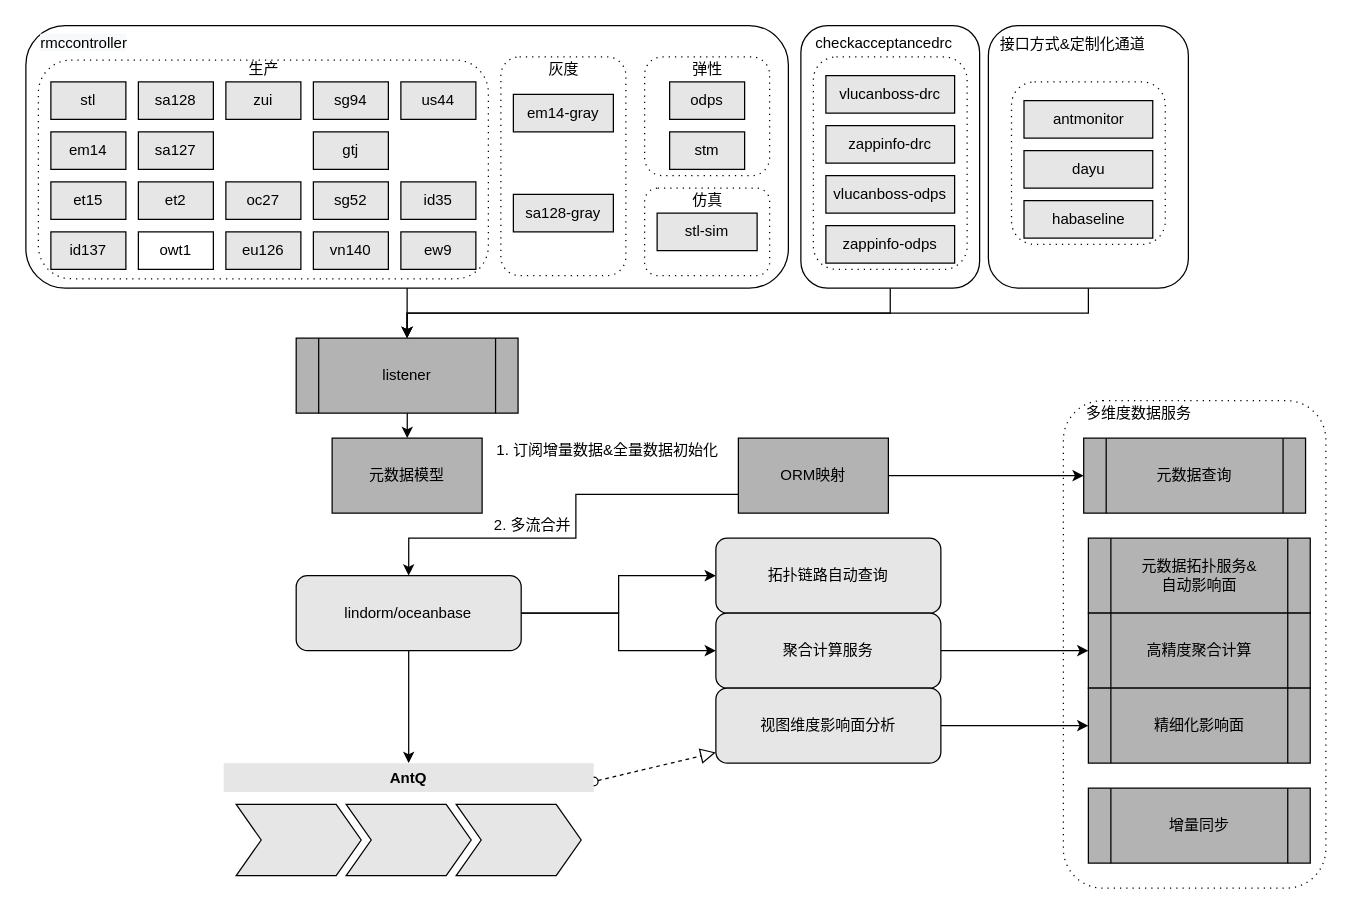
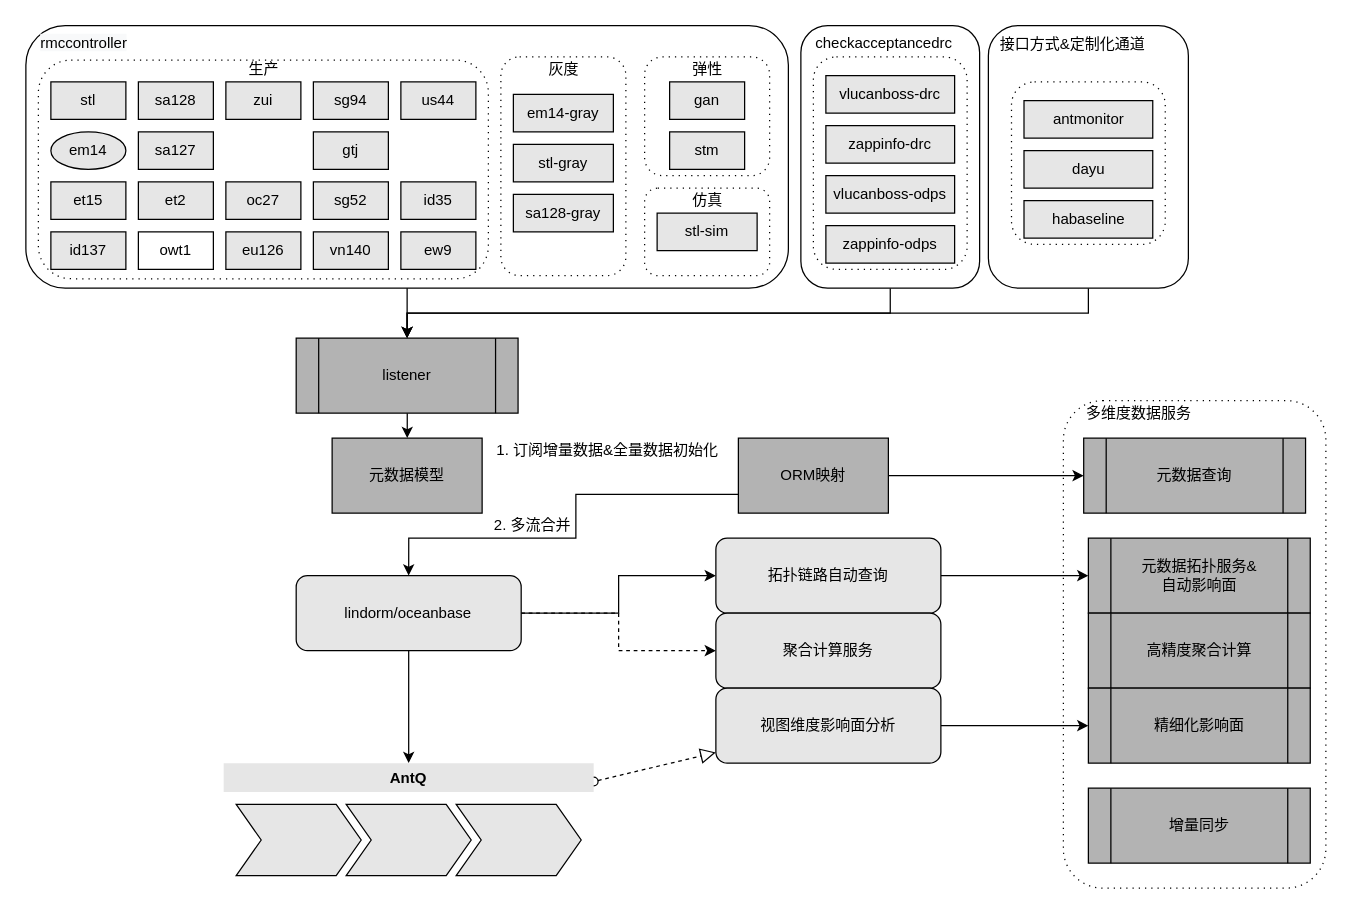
(707, 101) -> (707, 101)
(88, 151) -> (88, 151)
none -> (563, 163)
none -> (1010, 576)
(645, 651) -> (645, 651)
(1010, 651) -> none
